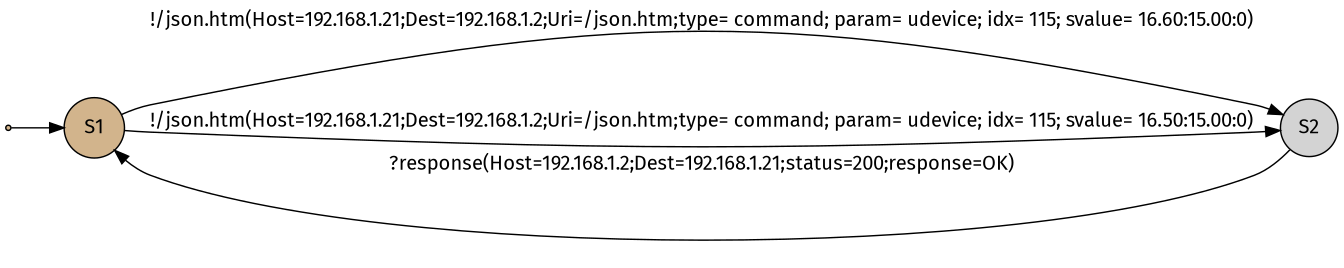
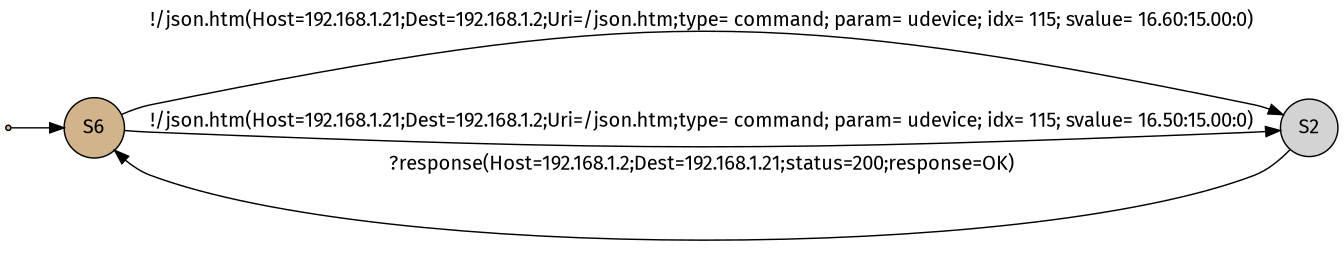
(94, 128) -> (94, 128)
